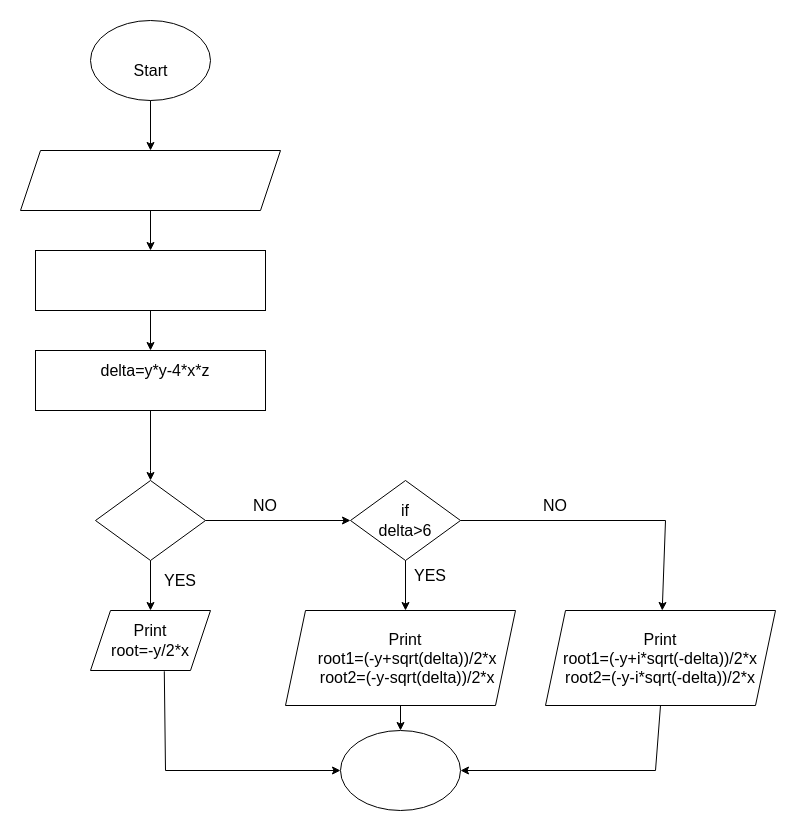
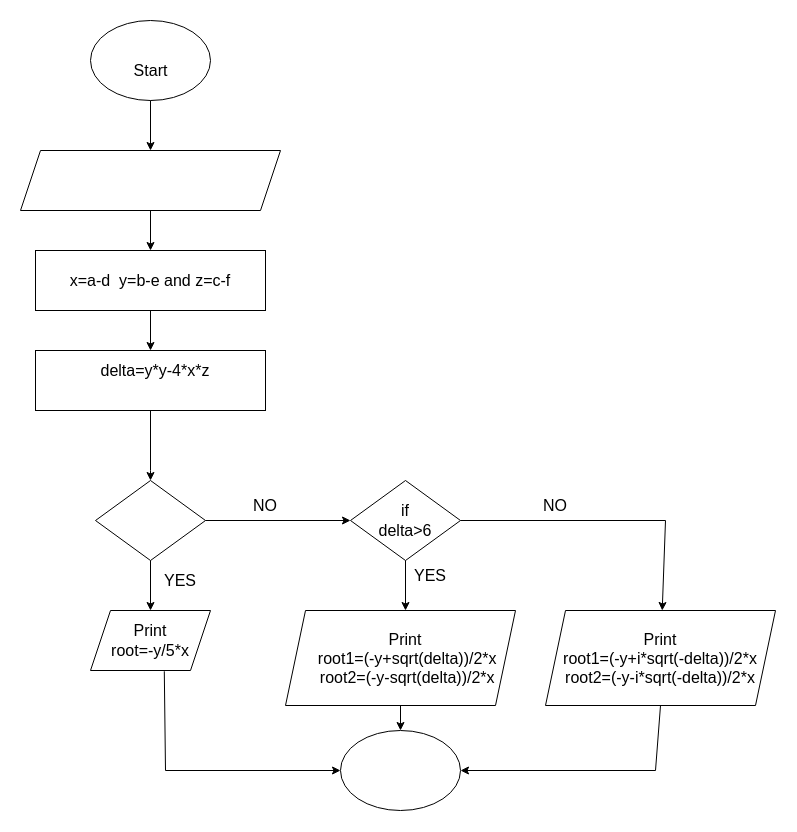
none -> (151, 281)
(151, 641) -> (151, 641)
